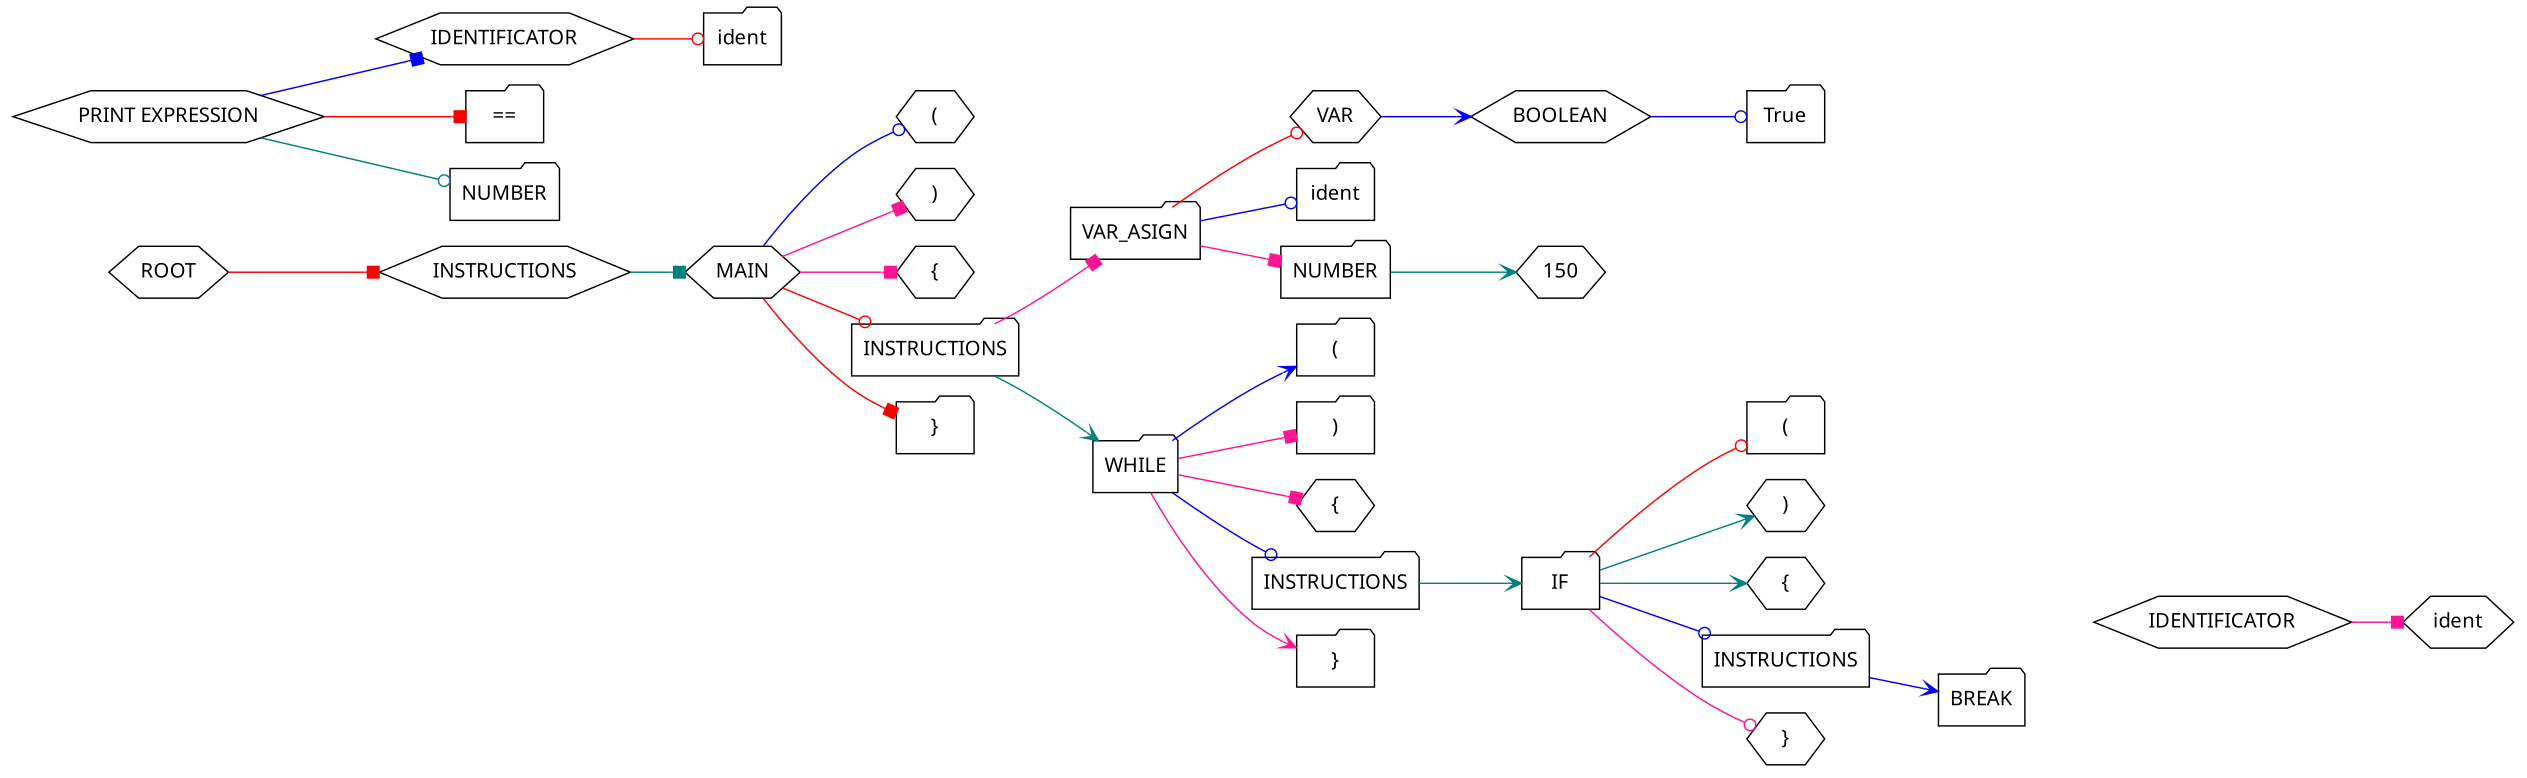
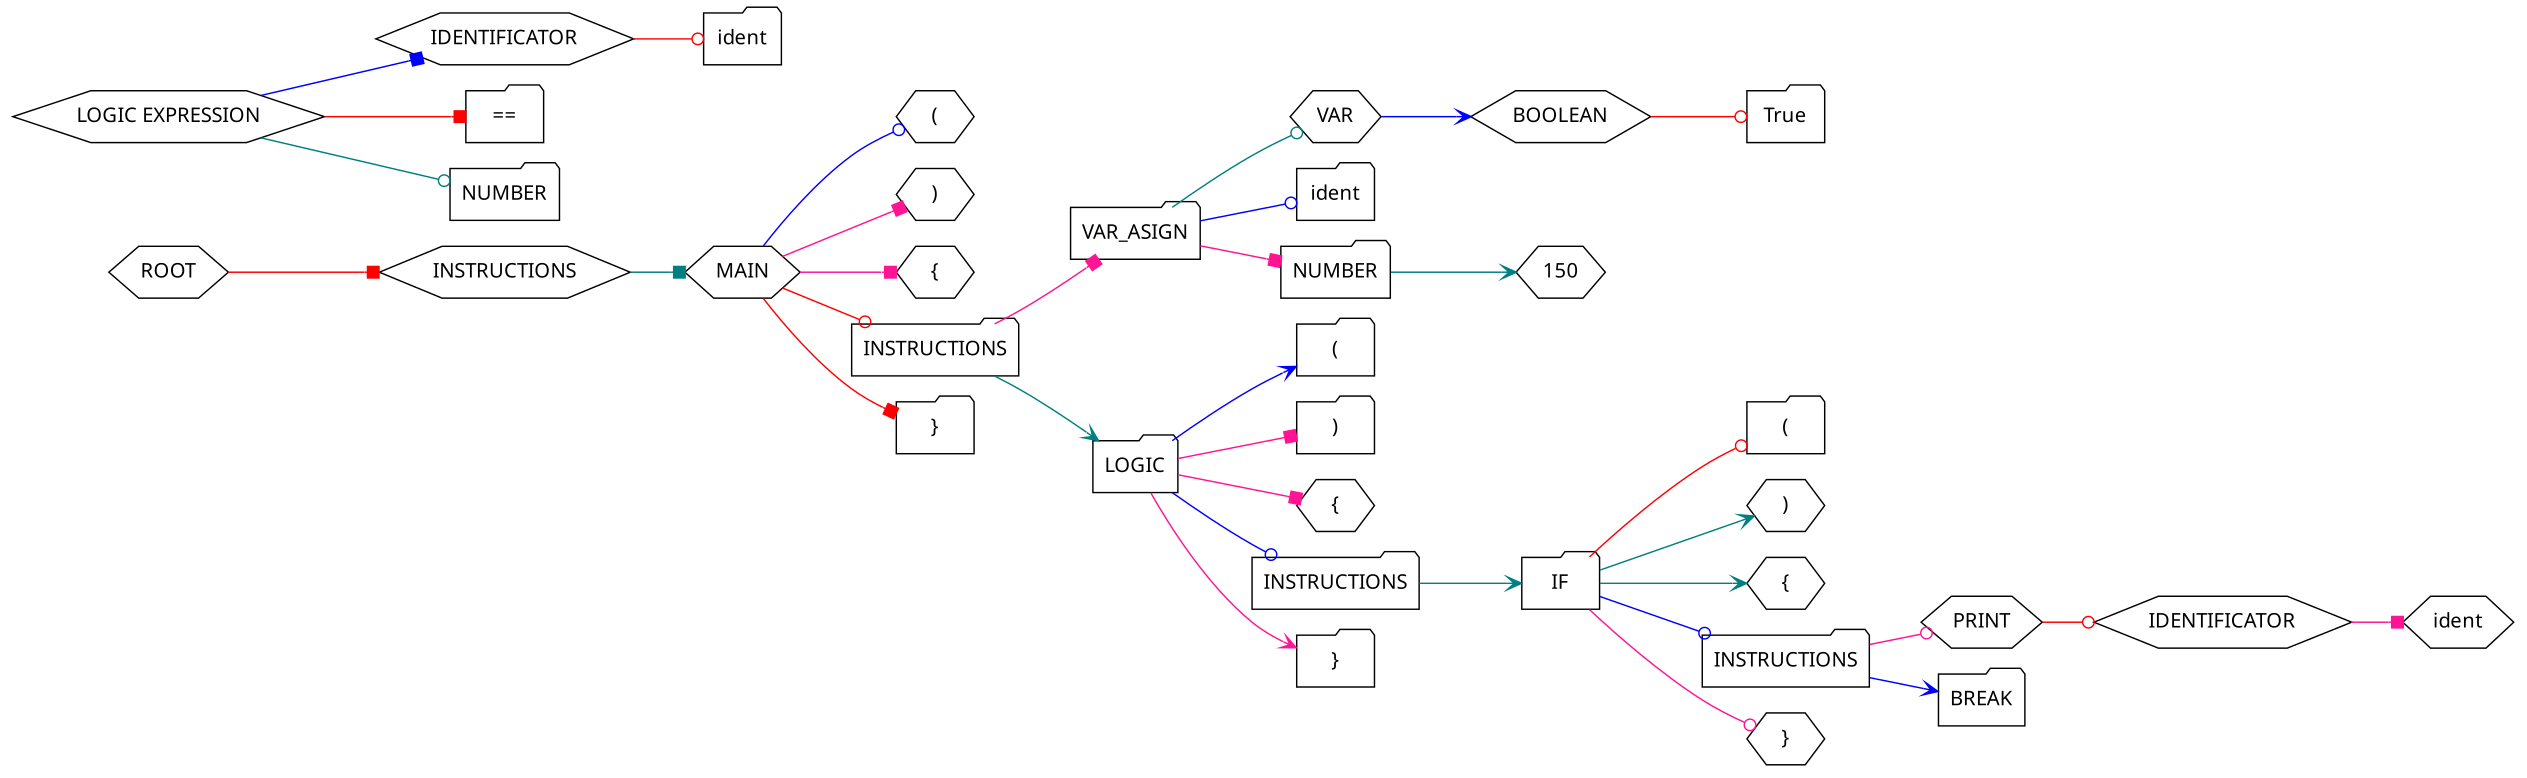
(169, 117) -> (169, 117)
(1693, 117) -> (1693, 117)
(1230, 169) -> (1230, 169)
(1135, 467) -> (1135, 467)
none -> (1982, 622)
